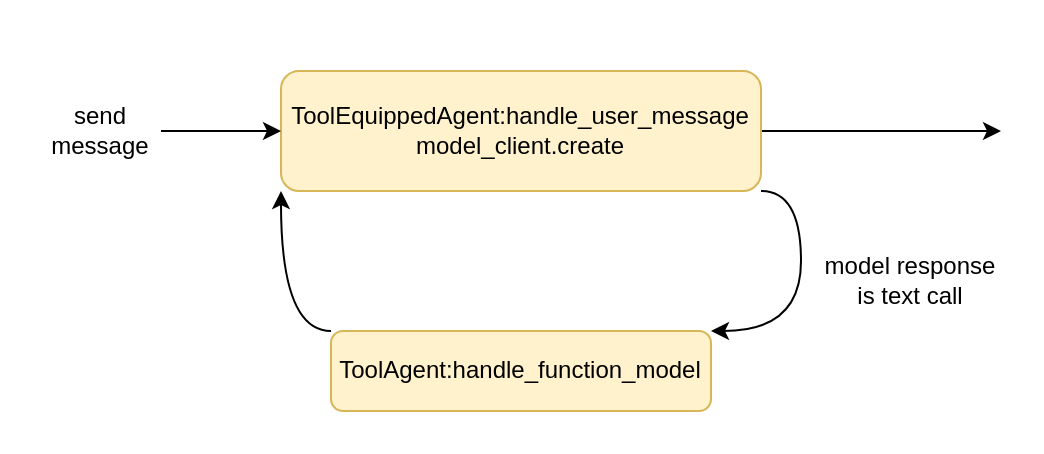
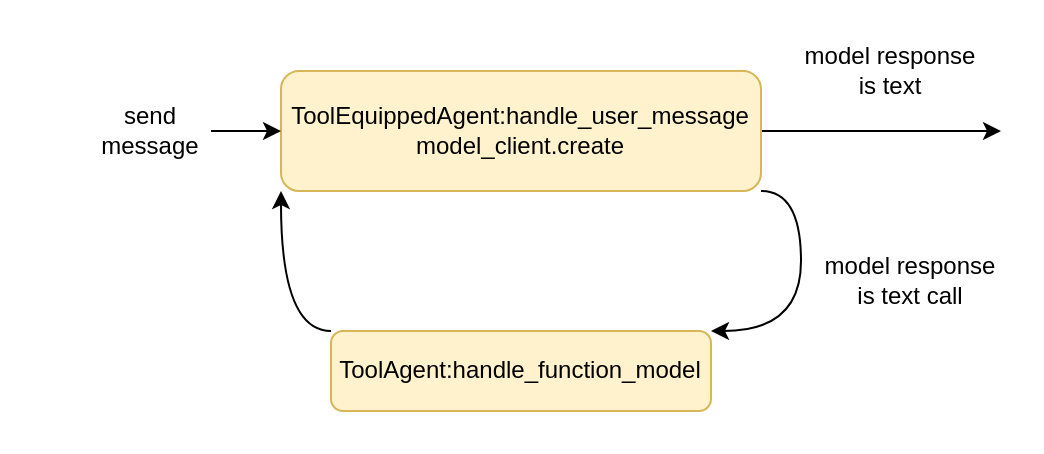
none -> (891, 71)
(101, 131) -> (151, 131)
